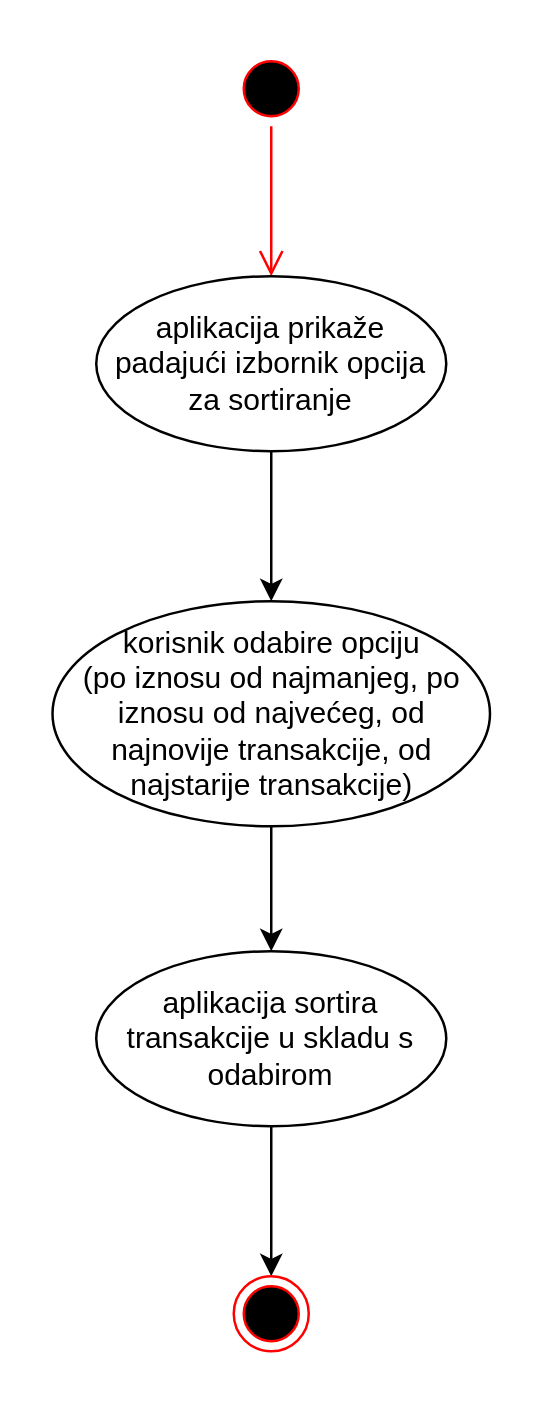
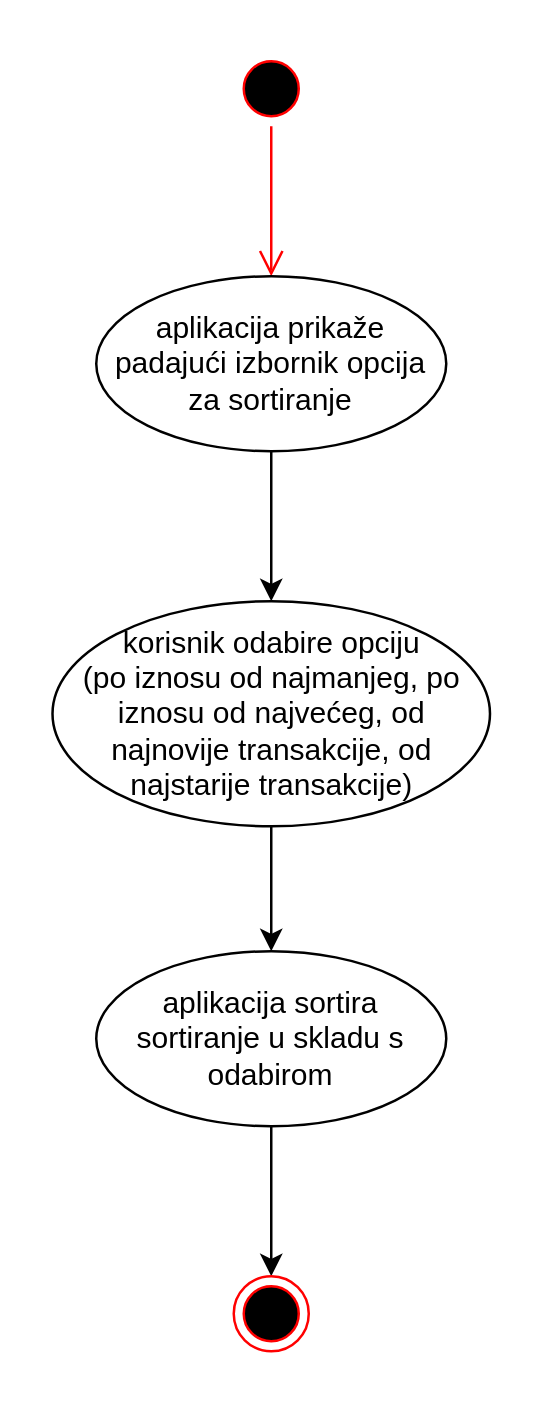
(271, 1039) -> (271, 1039)
